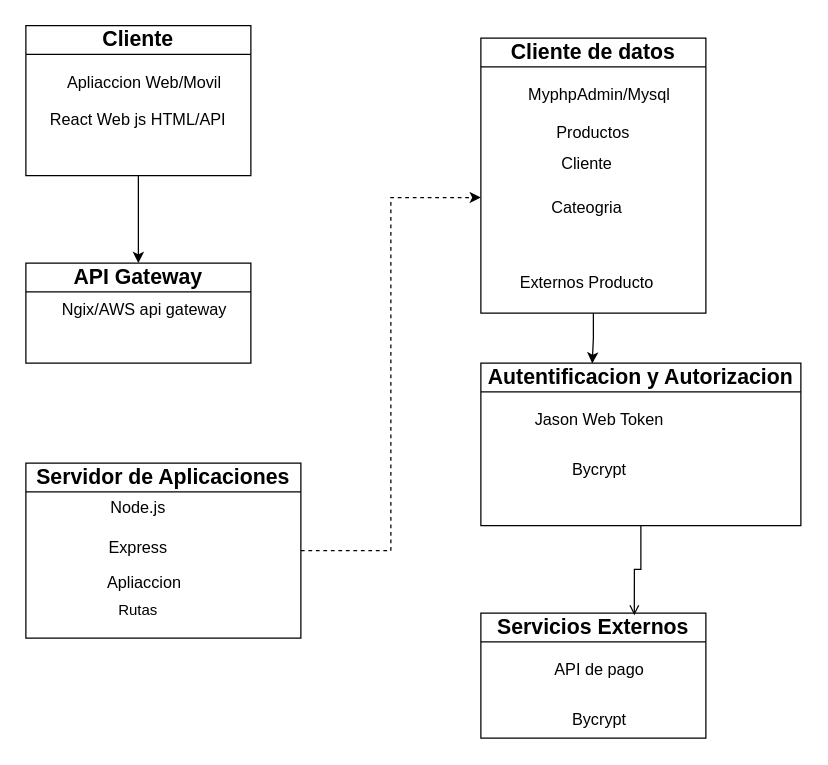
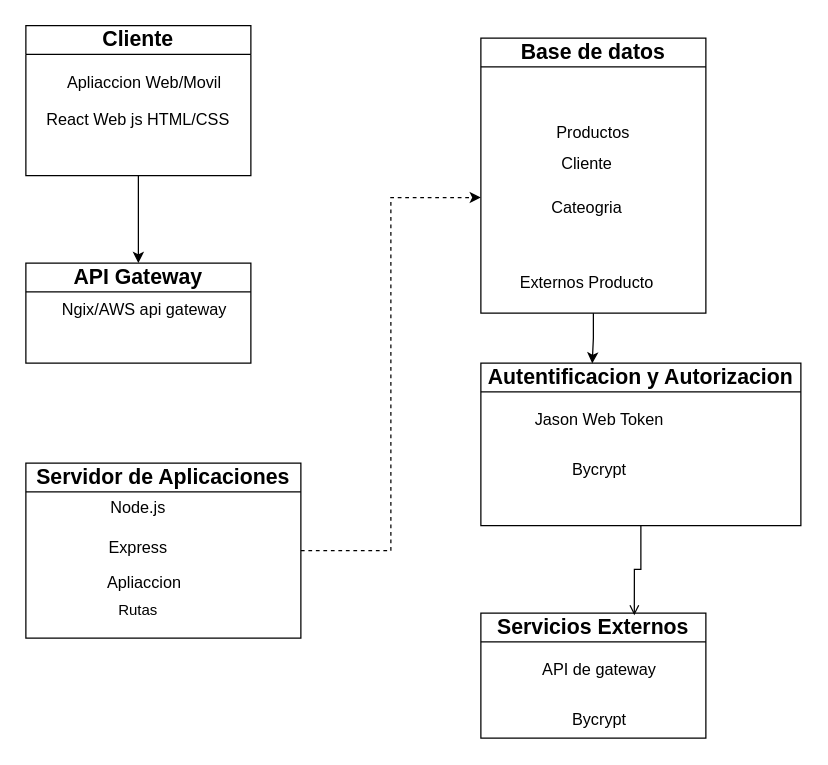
(593, 53) -> (593, 53)
(599, 94) -> none
(138, 119) -> (138, 119)
(599, 669) -> (599, 669)
